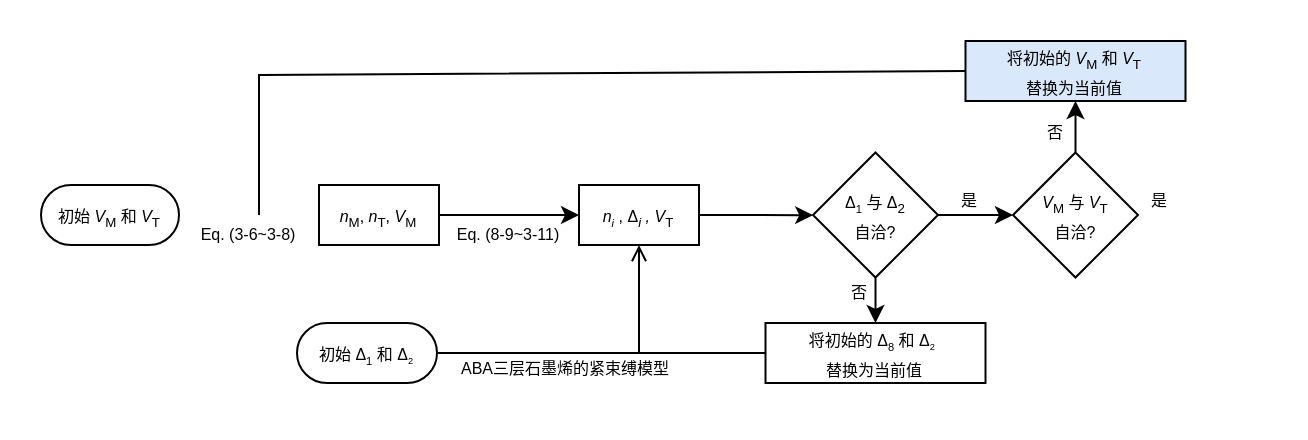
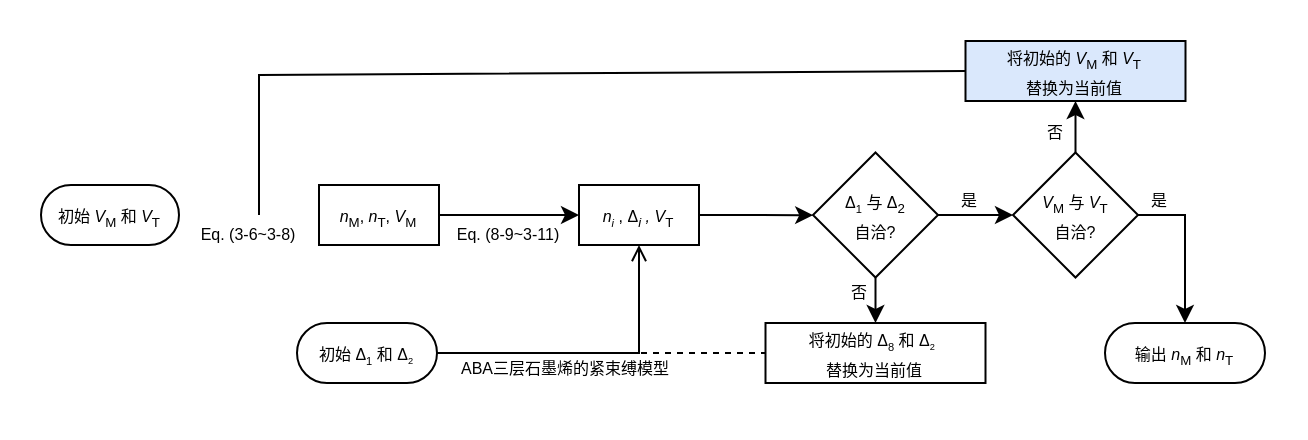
none -> (1185, 239)
(702, 353) -> (702, 353)
none -> (1185, 353)
